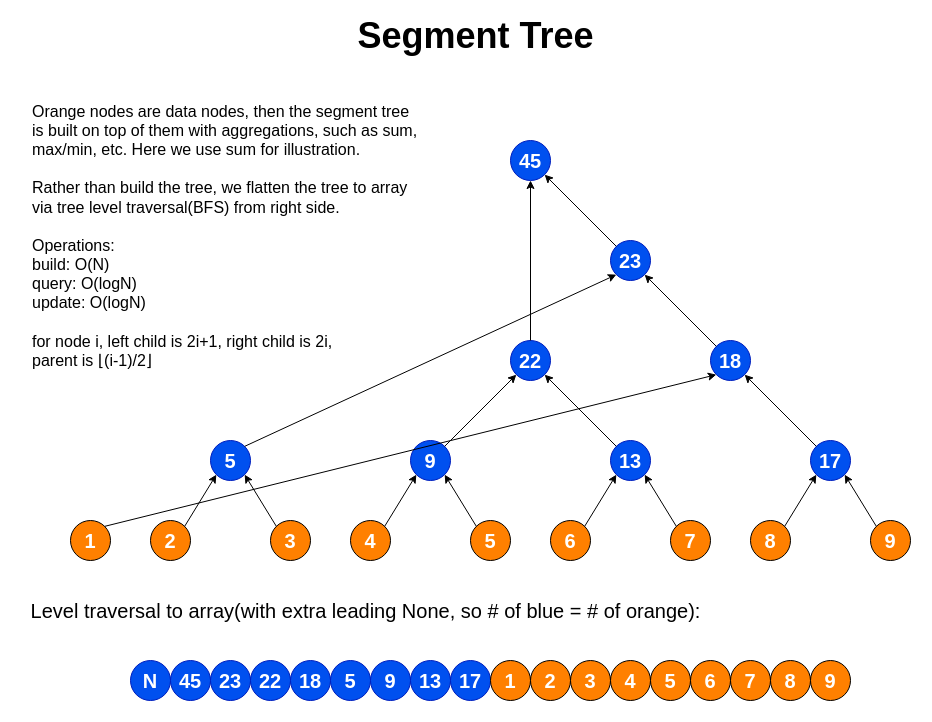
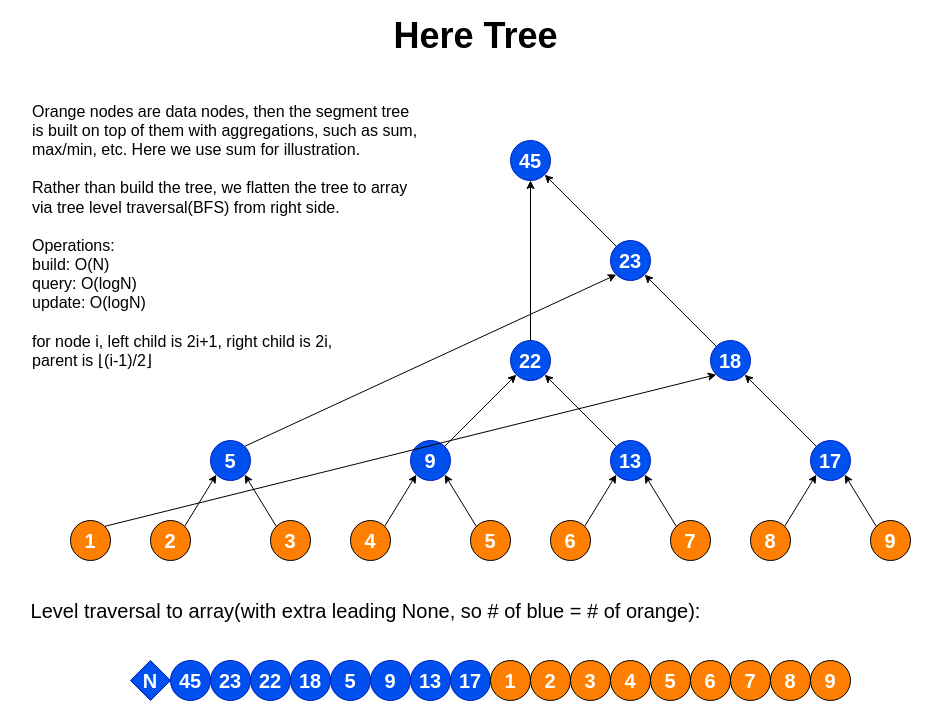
(476, 36) -> (476, 36)
(151, 681) -> (151, 681)
